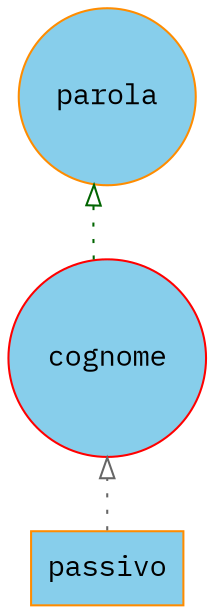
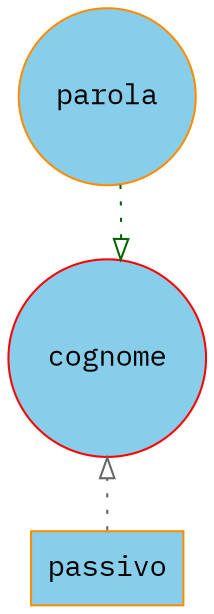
(93, 233) -> (121, 212)
